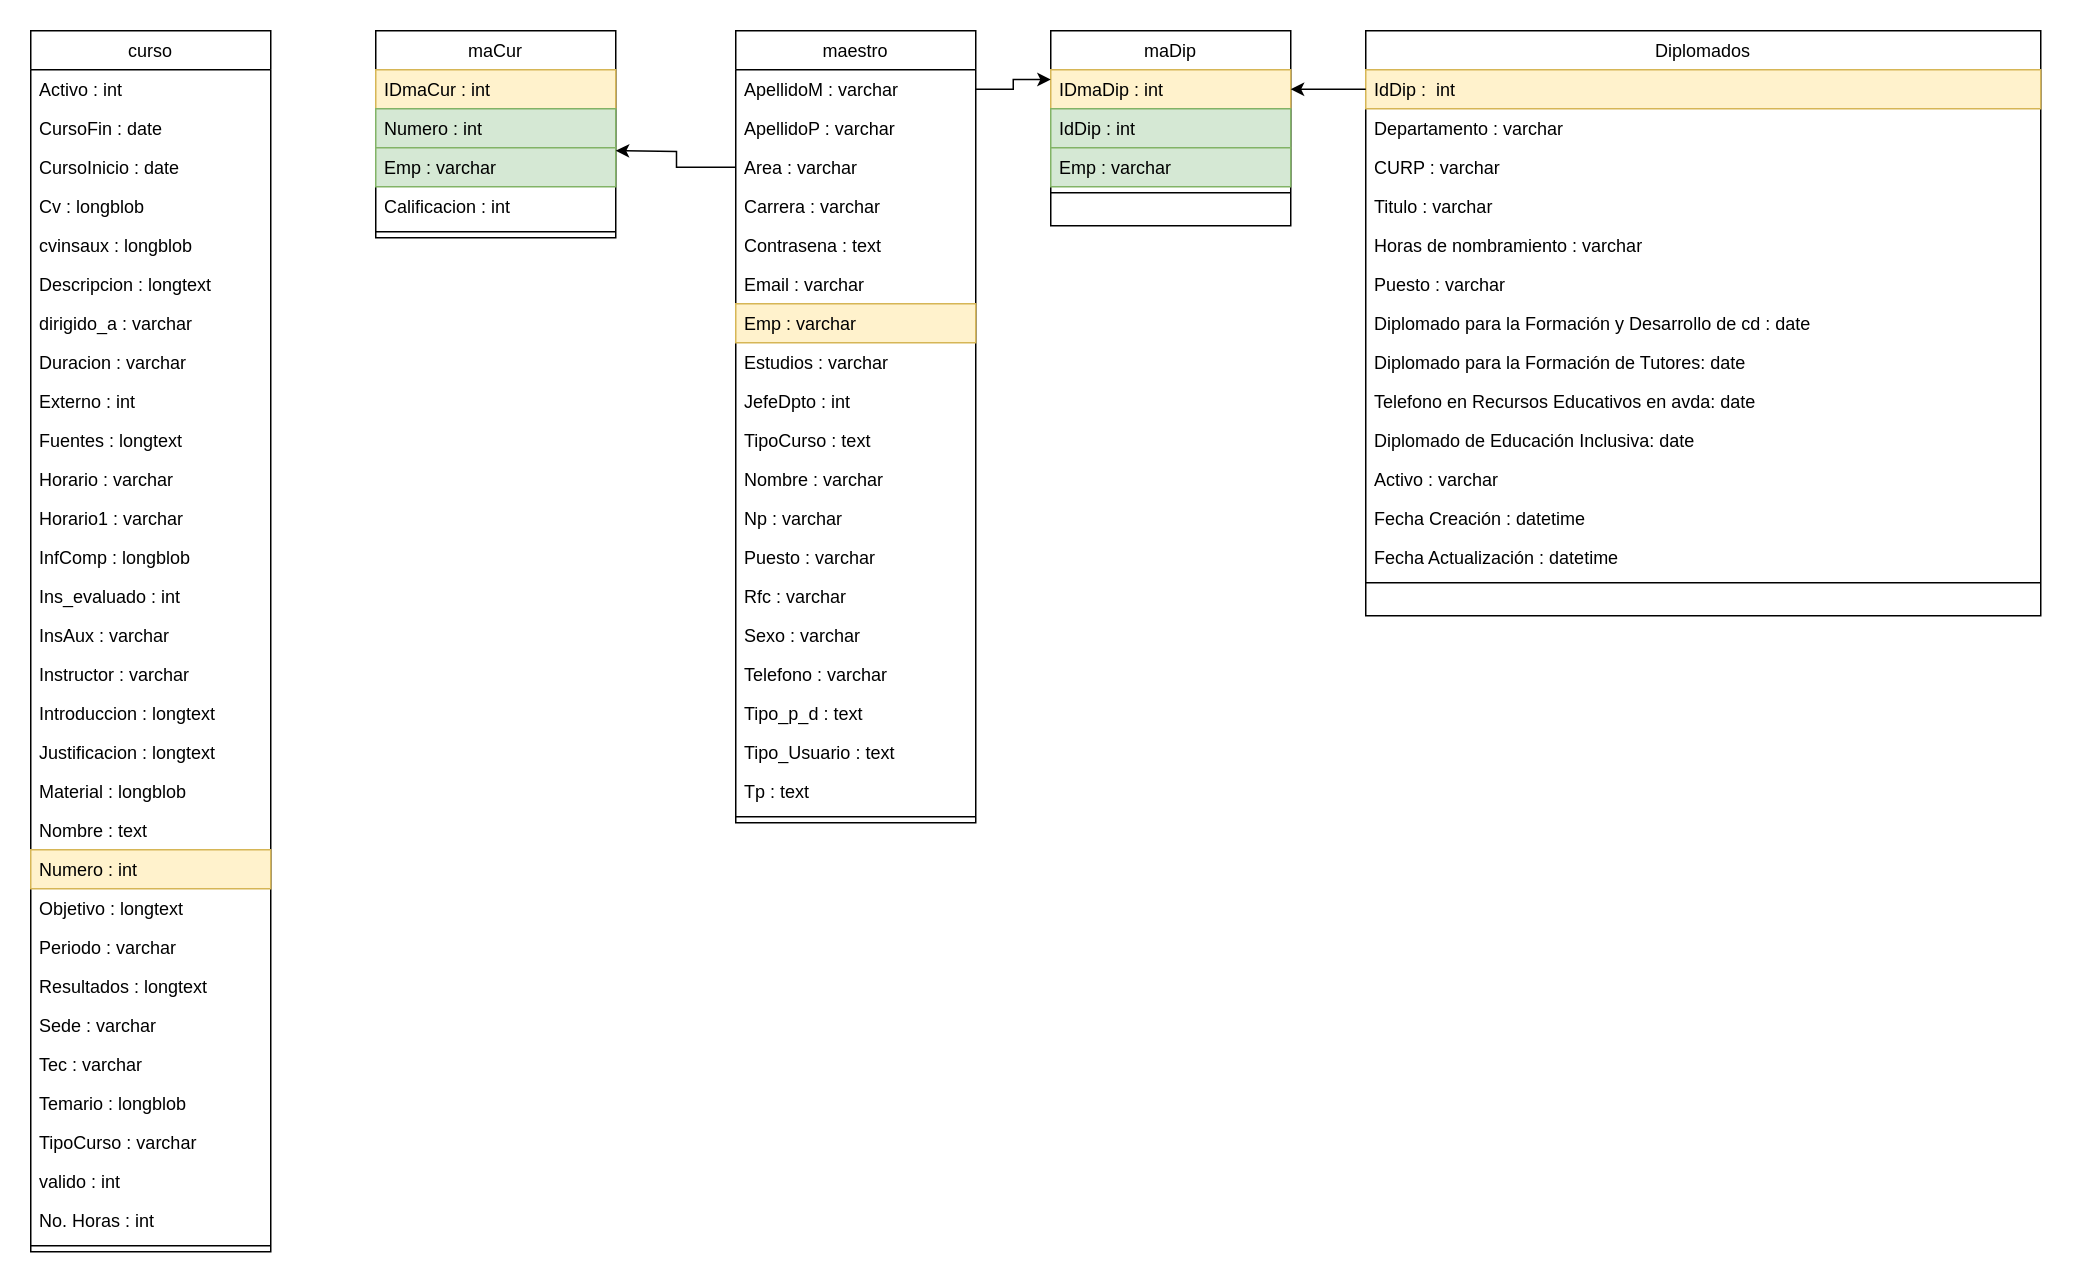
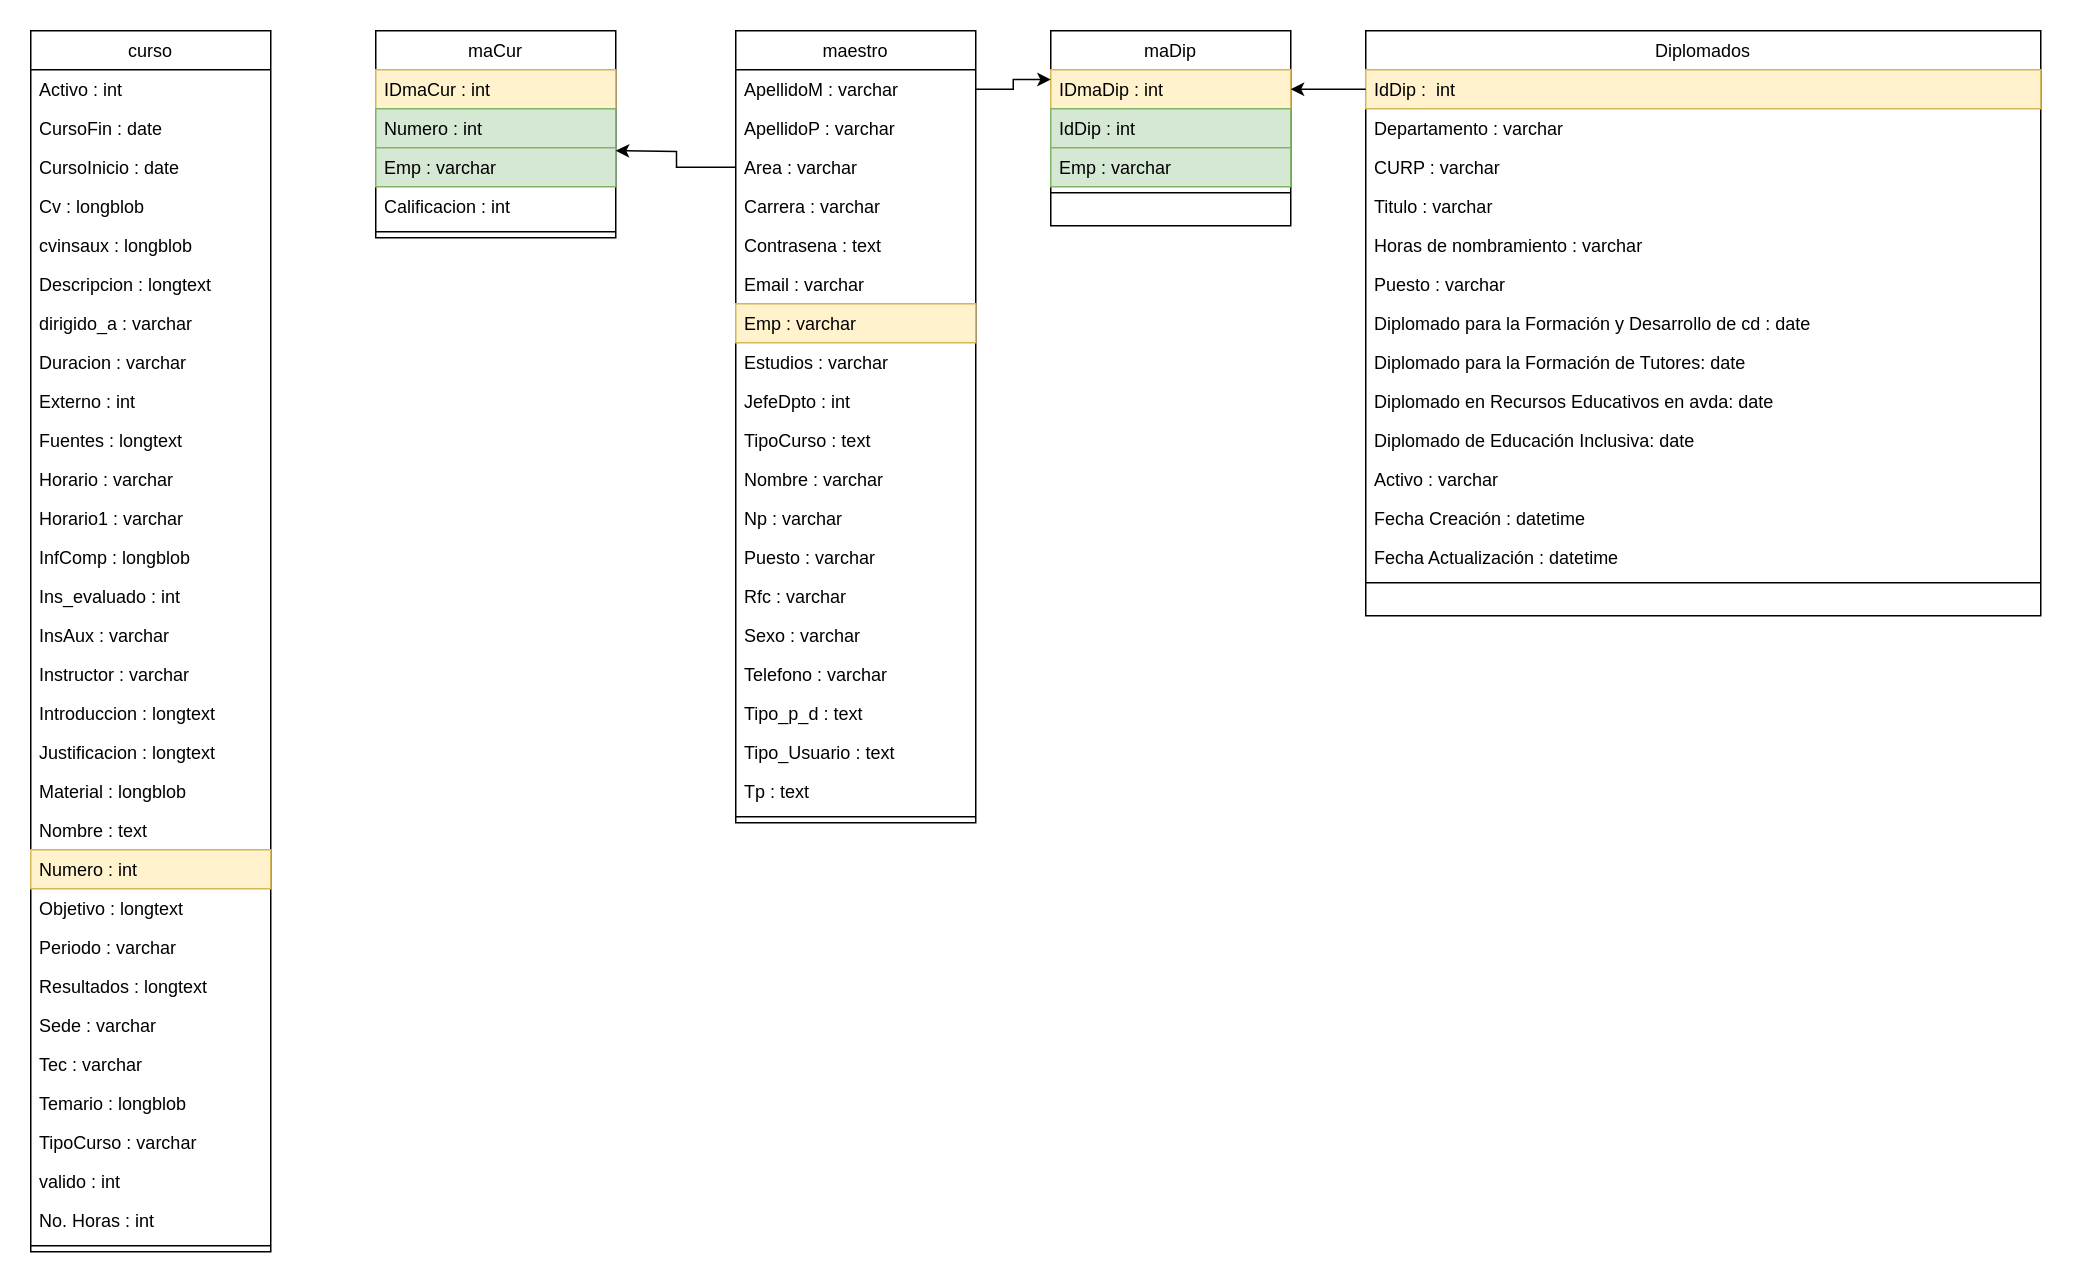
(1580, 402) -> (1582, 402)
